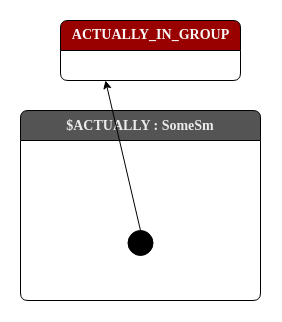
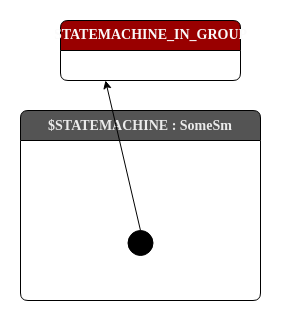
(151, 36) -> (151, 36)
(140, 125) -> (140, 125)
